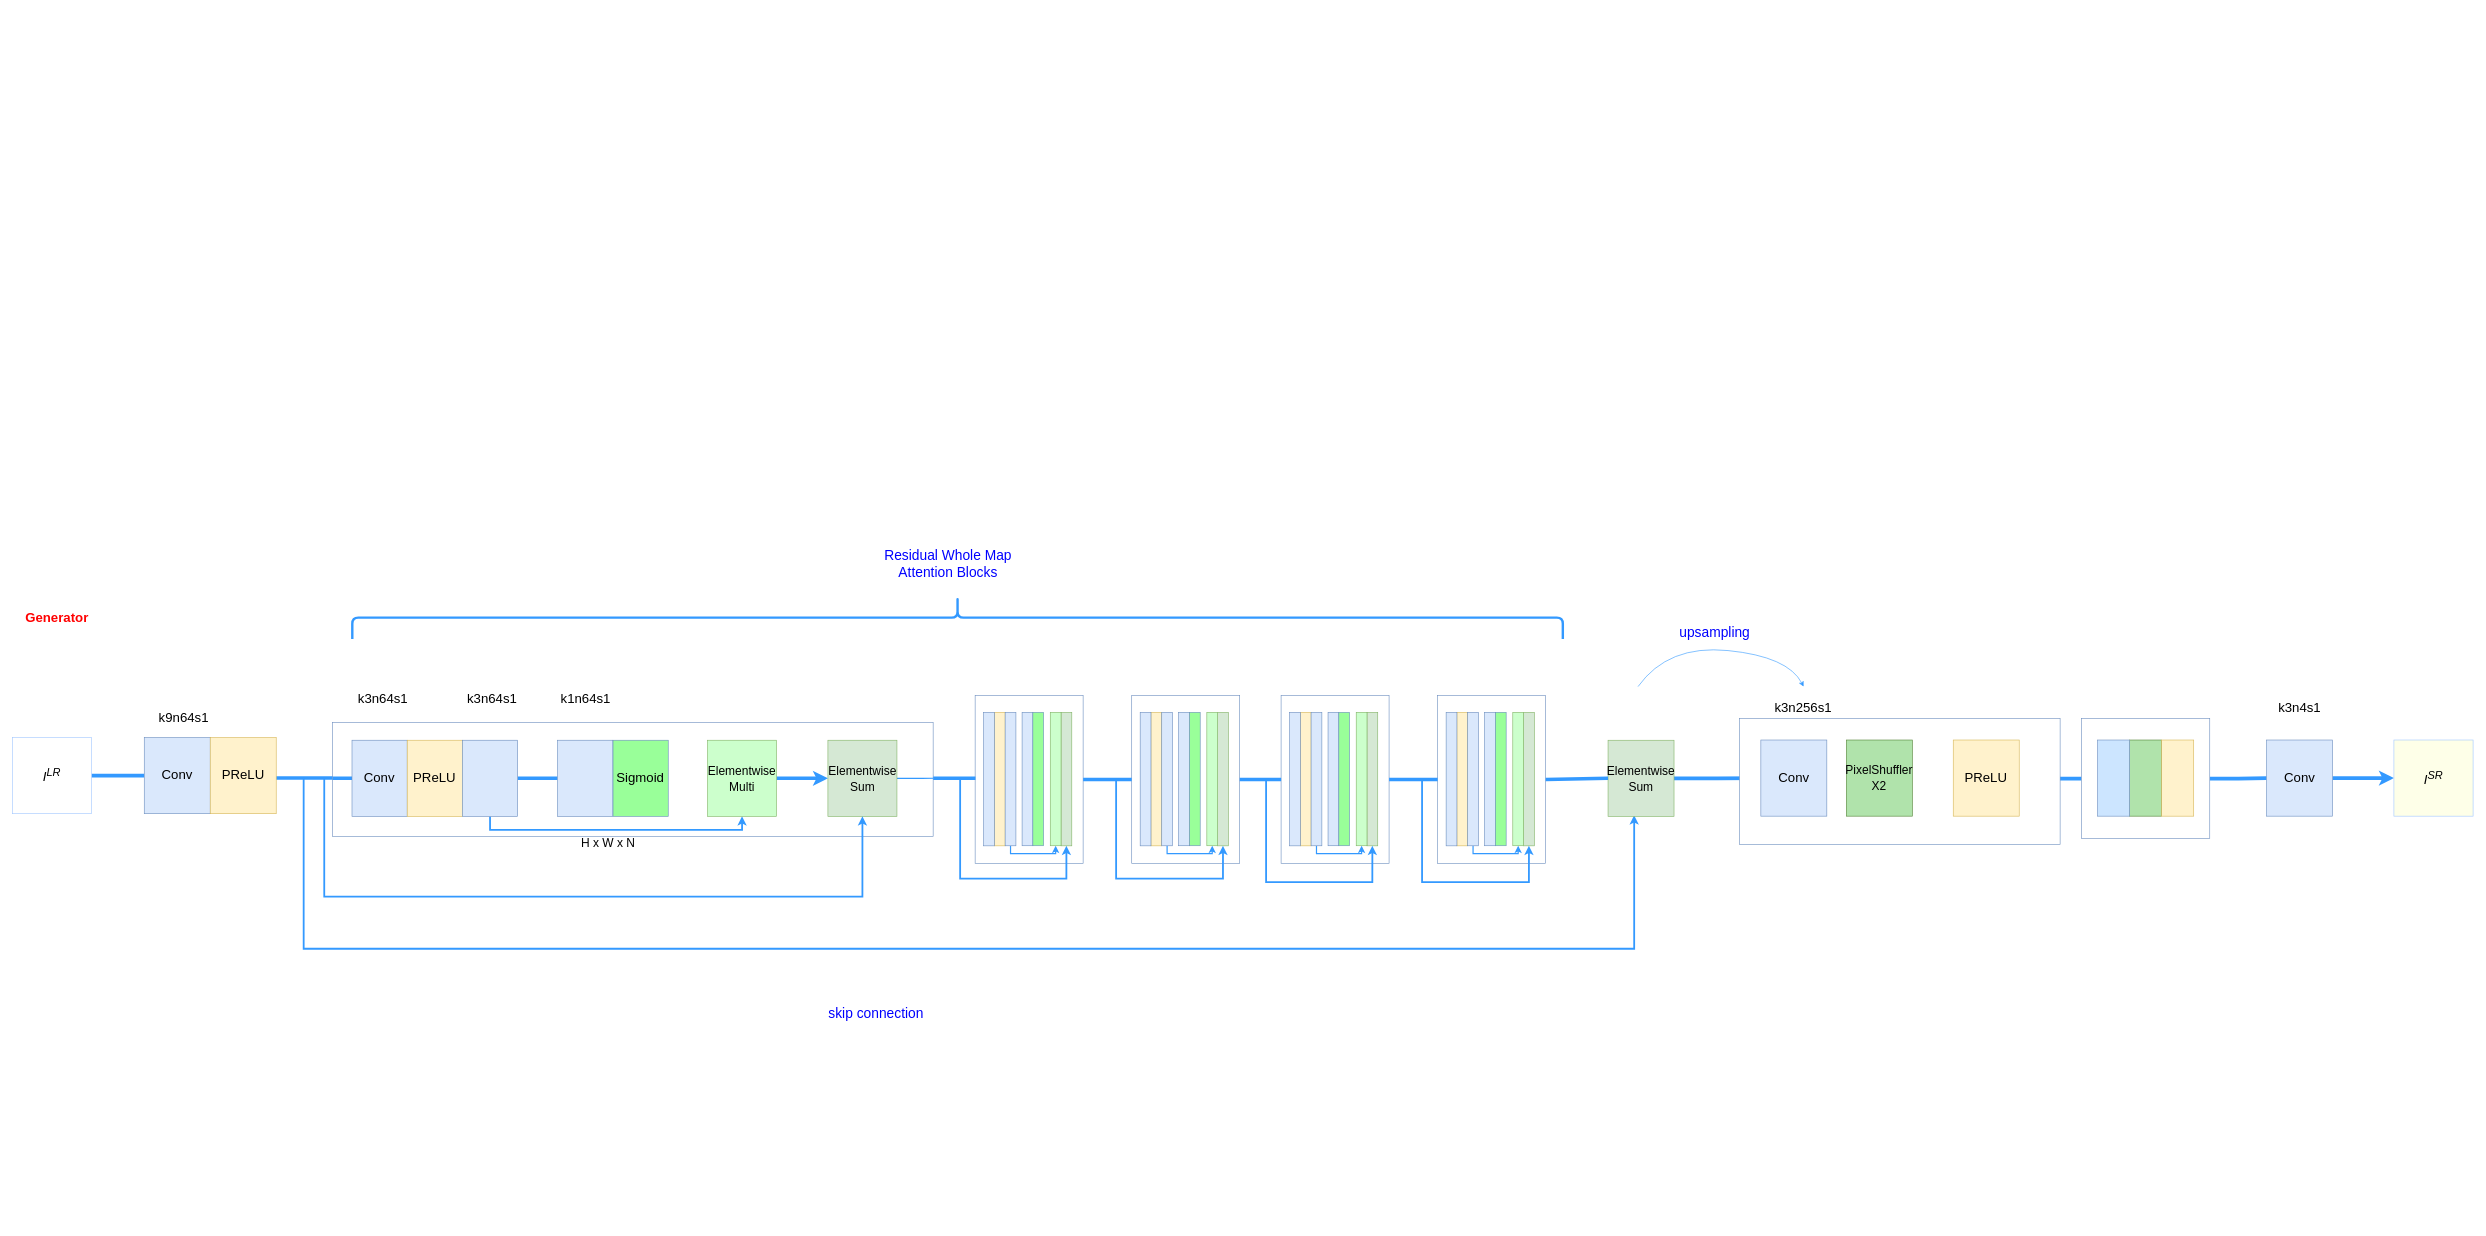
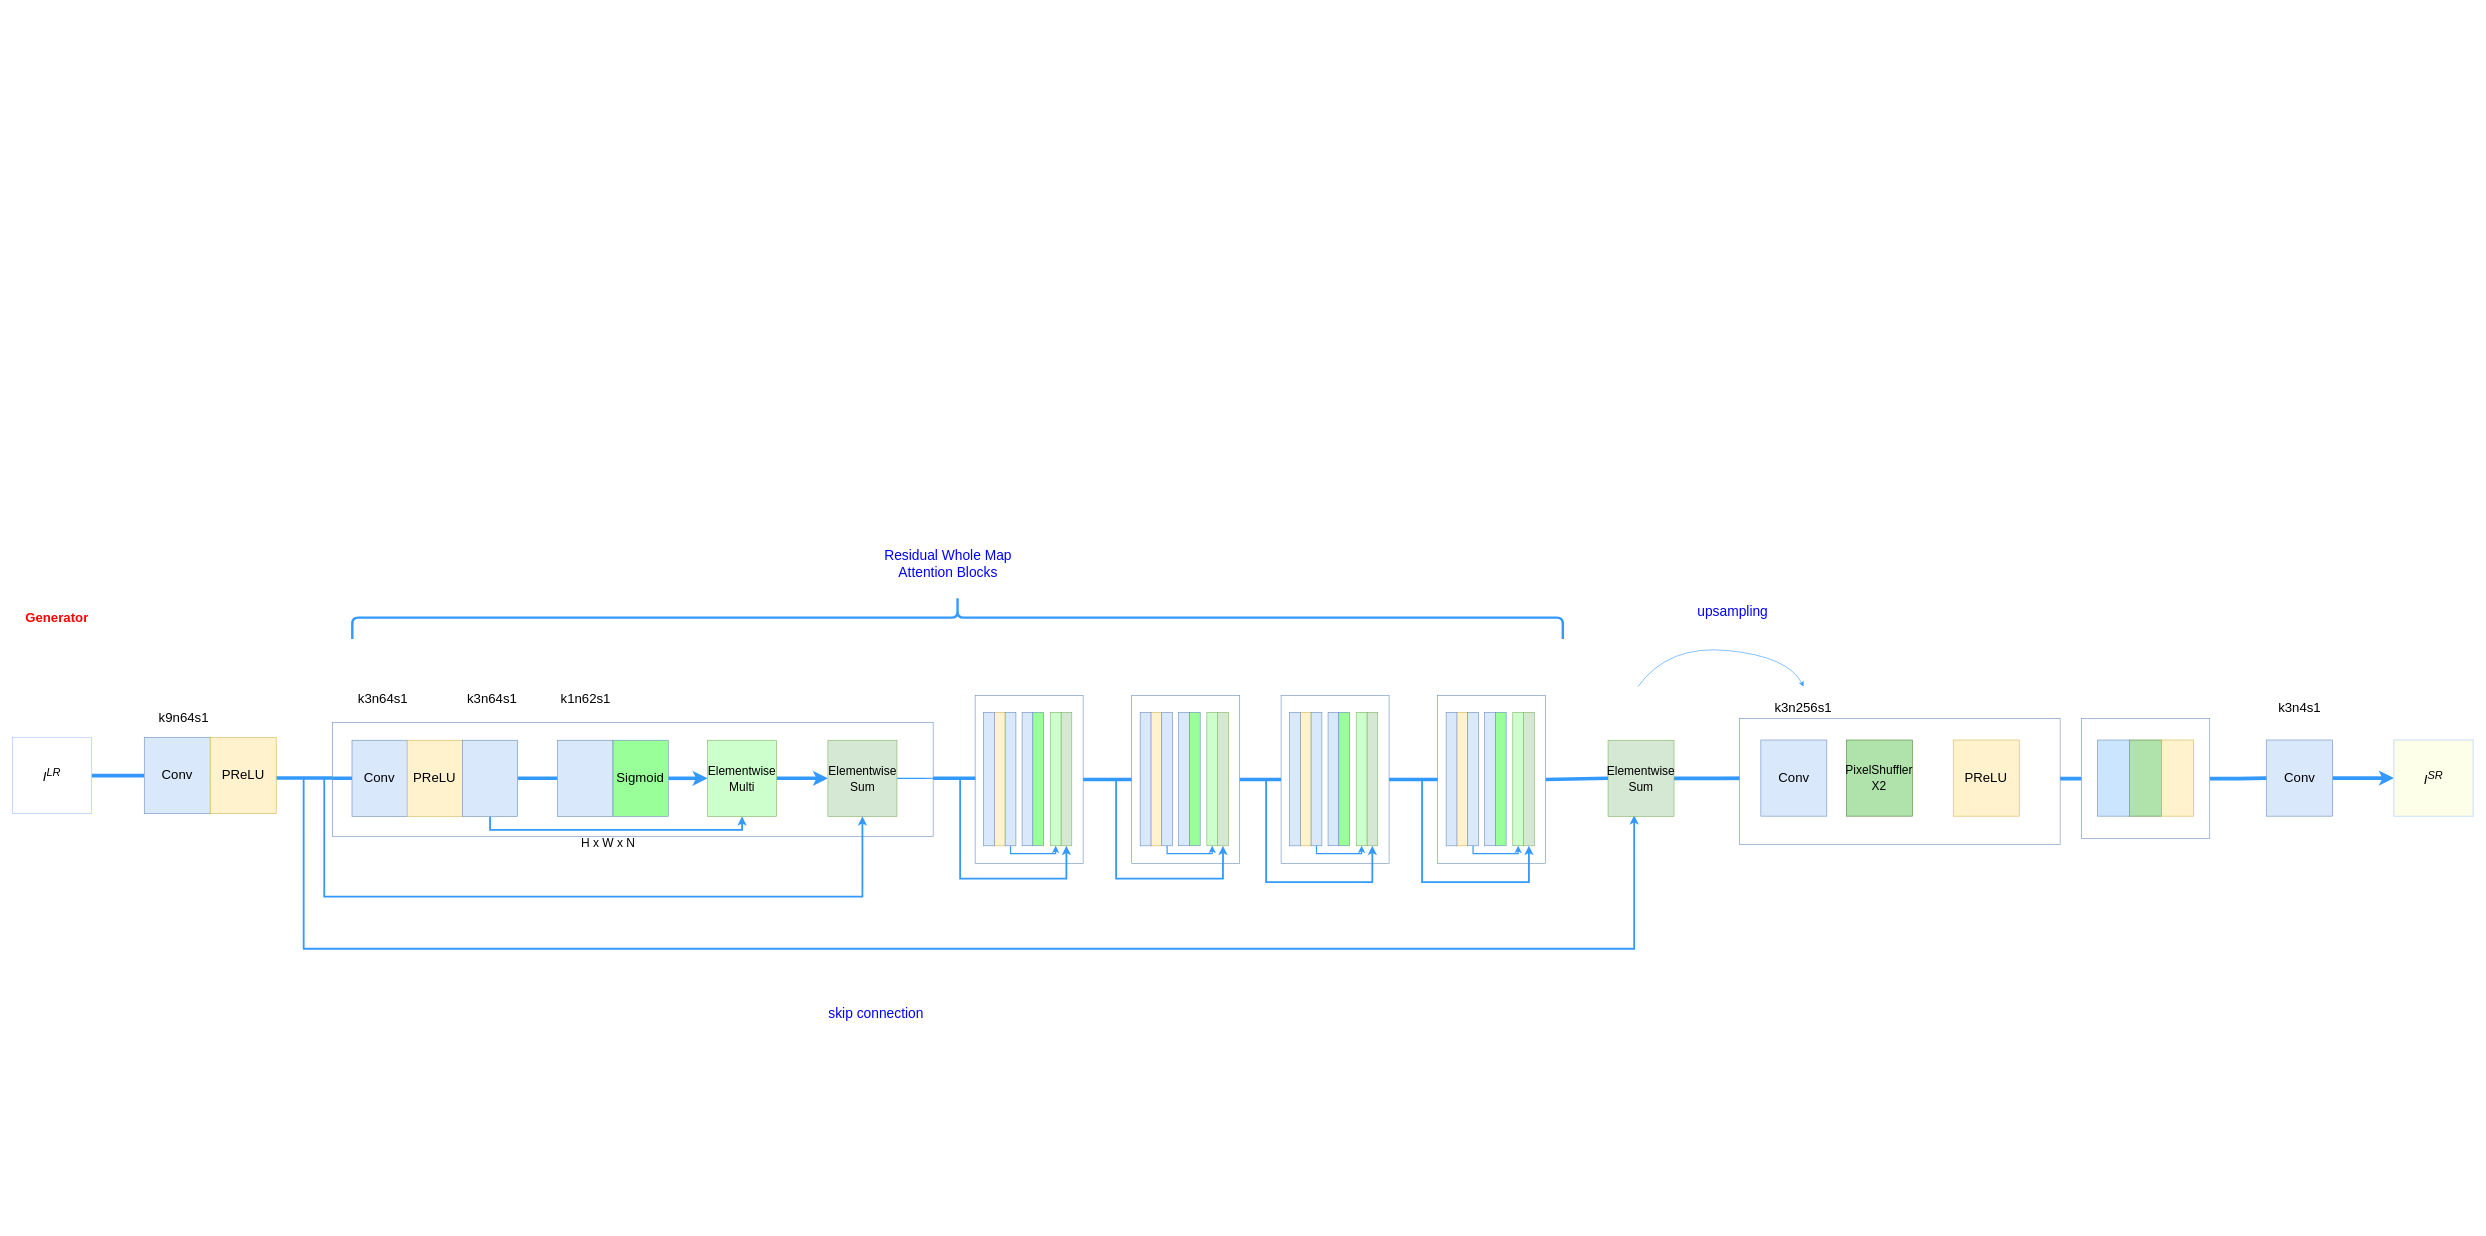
(1715, 633) -> (1733, 612)
(586, 699) -> (586, 699)
none -> (683, 778)
